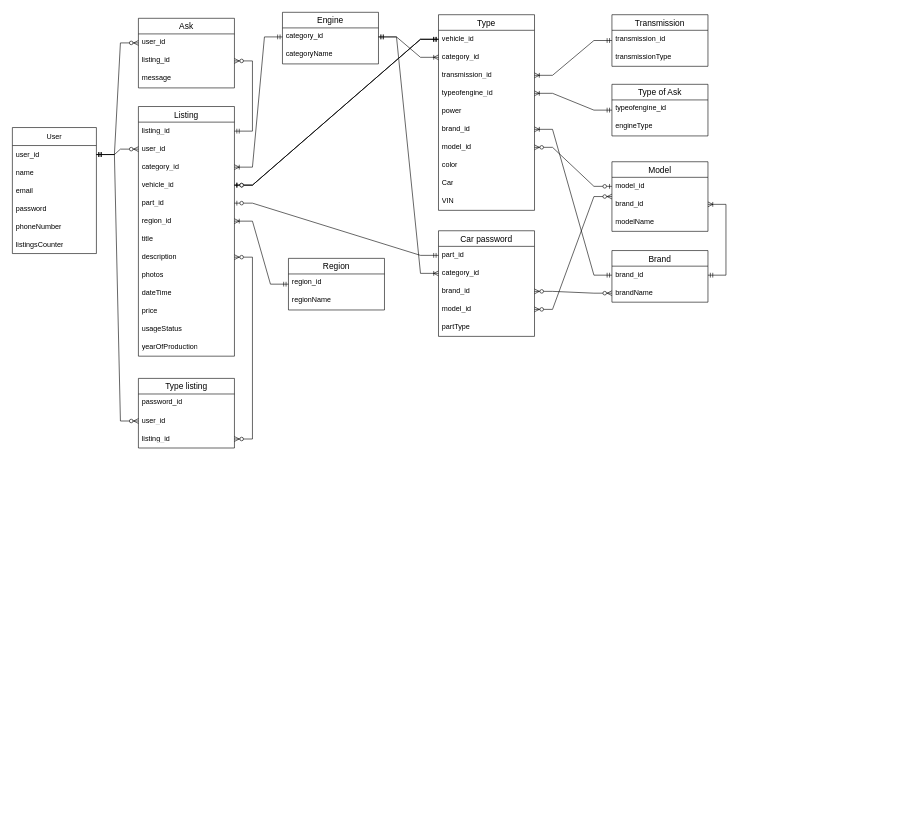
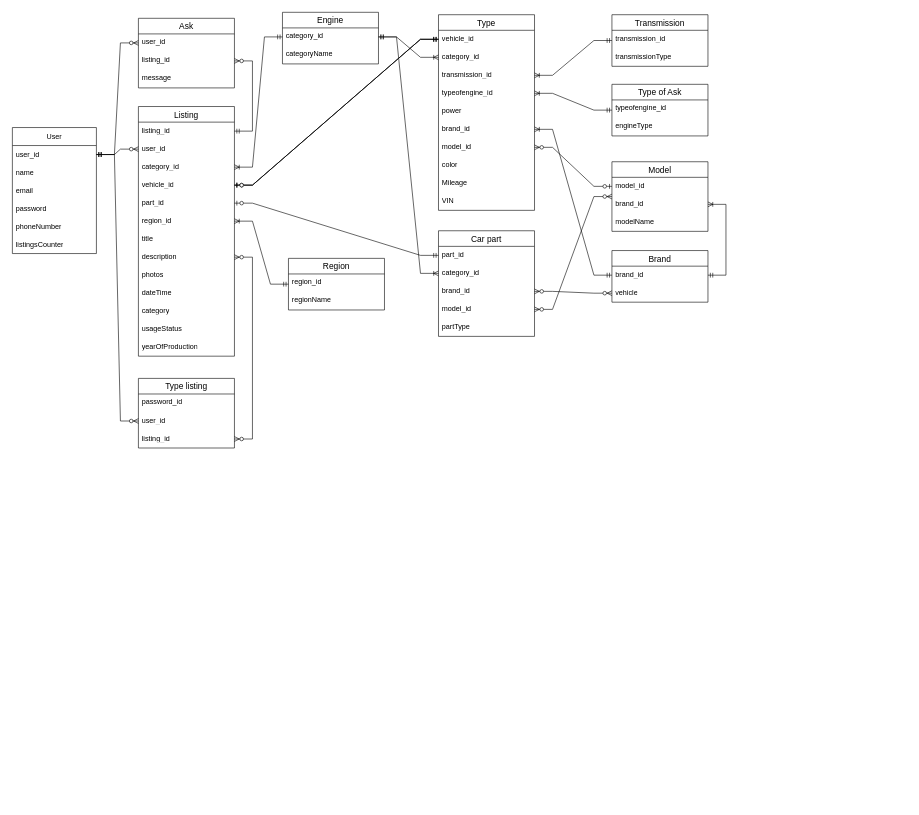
(448, 183) -> (454, 183)
(486, 239) -> (486, 239)
(633, 293) -> (628, 293)
(151, 311) -> (158, 311)
